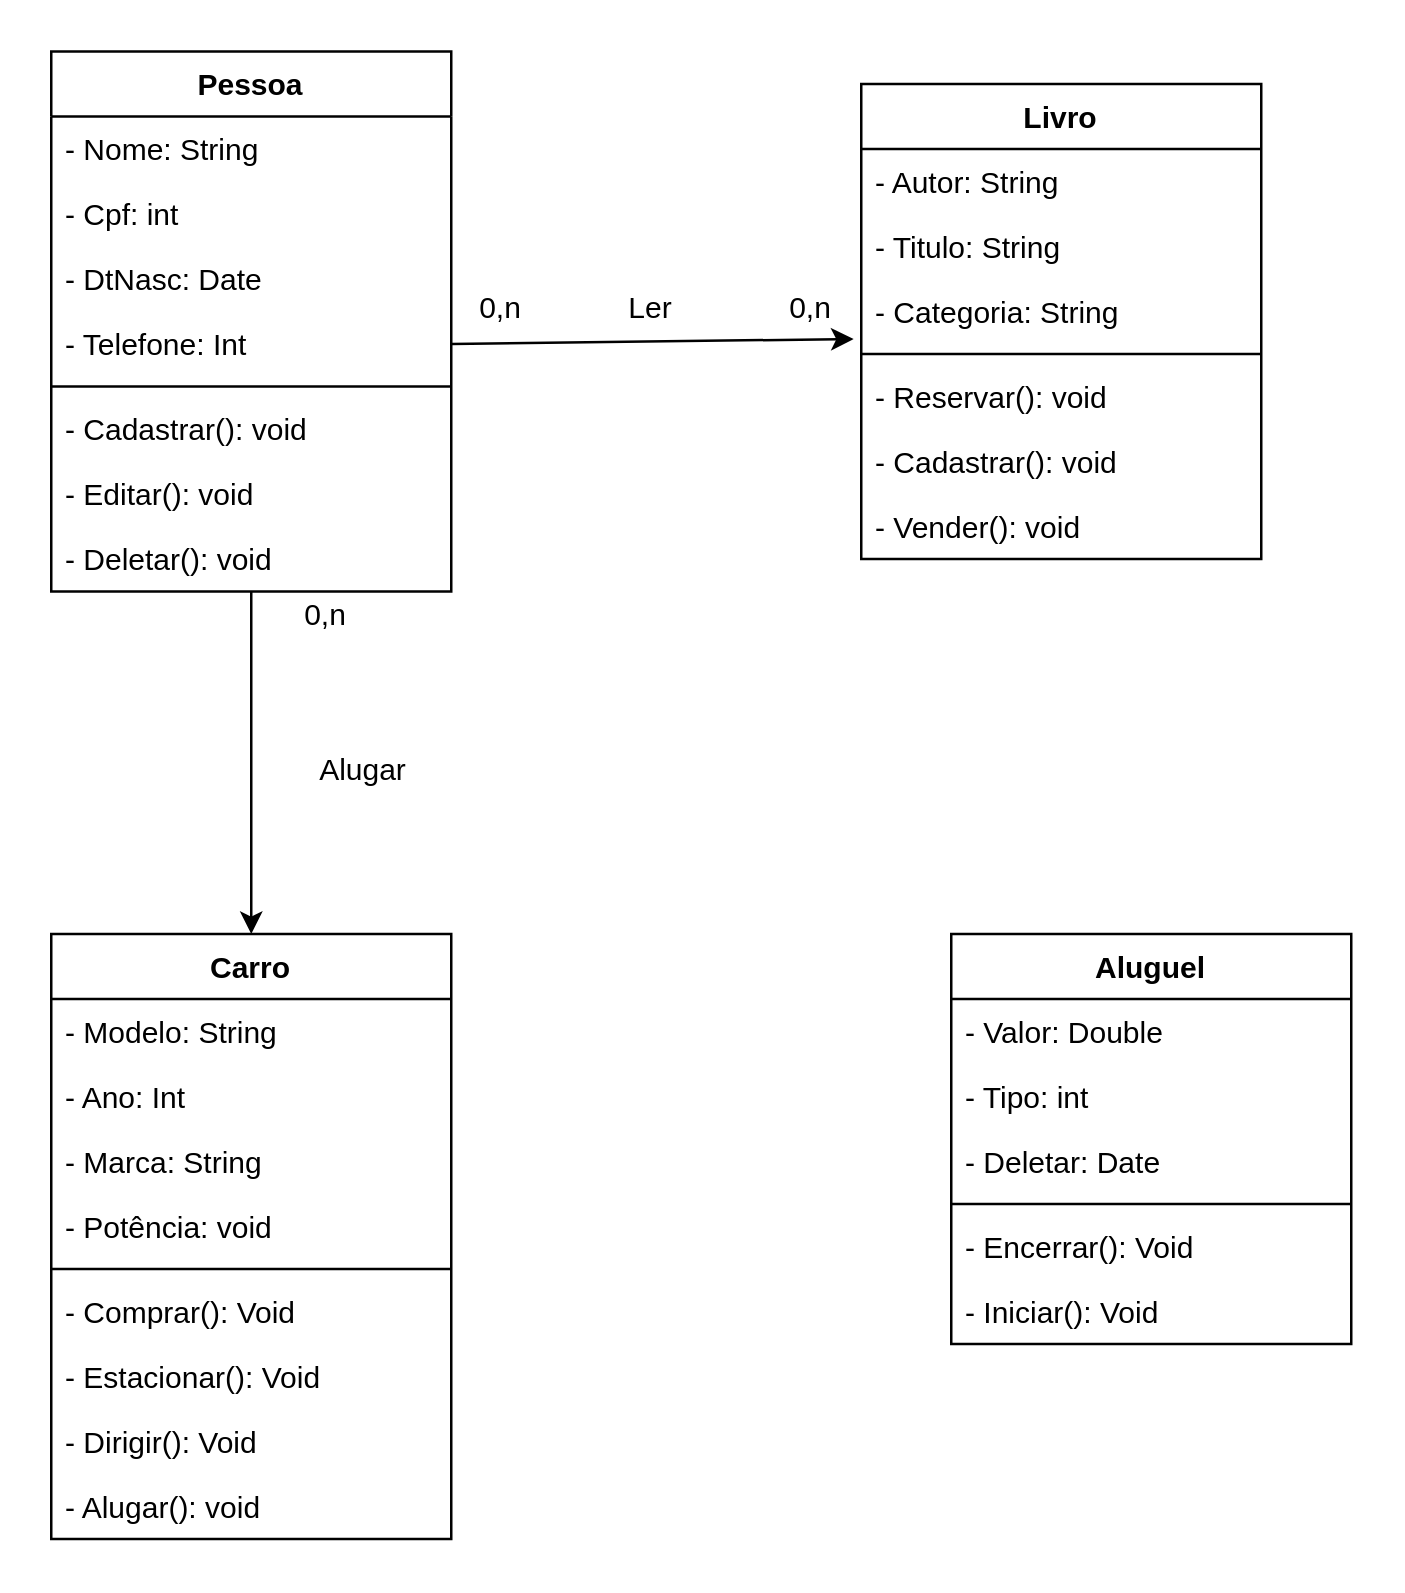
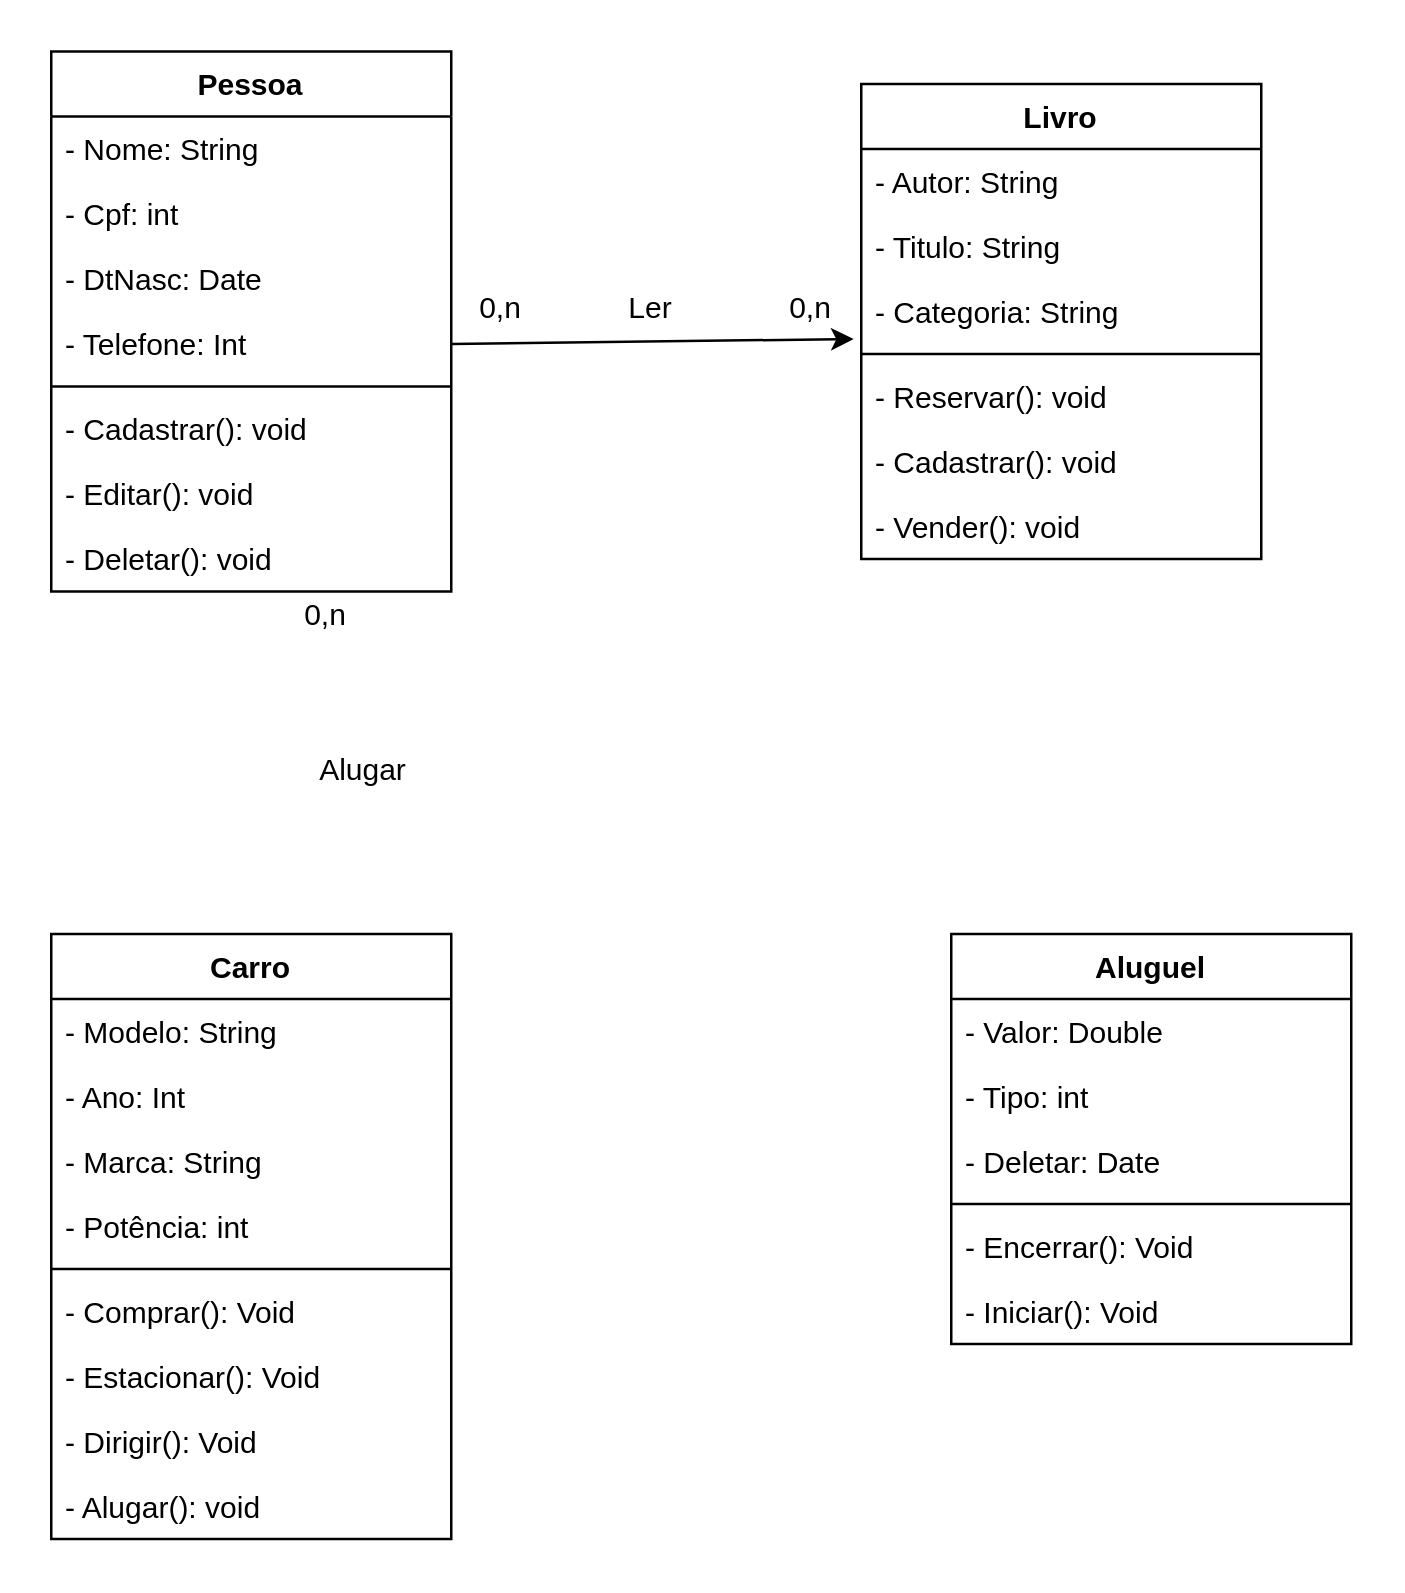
(251, 758) -> none
(180, 1228) -> (172, 1228)
